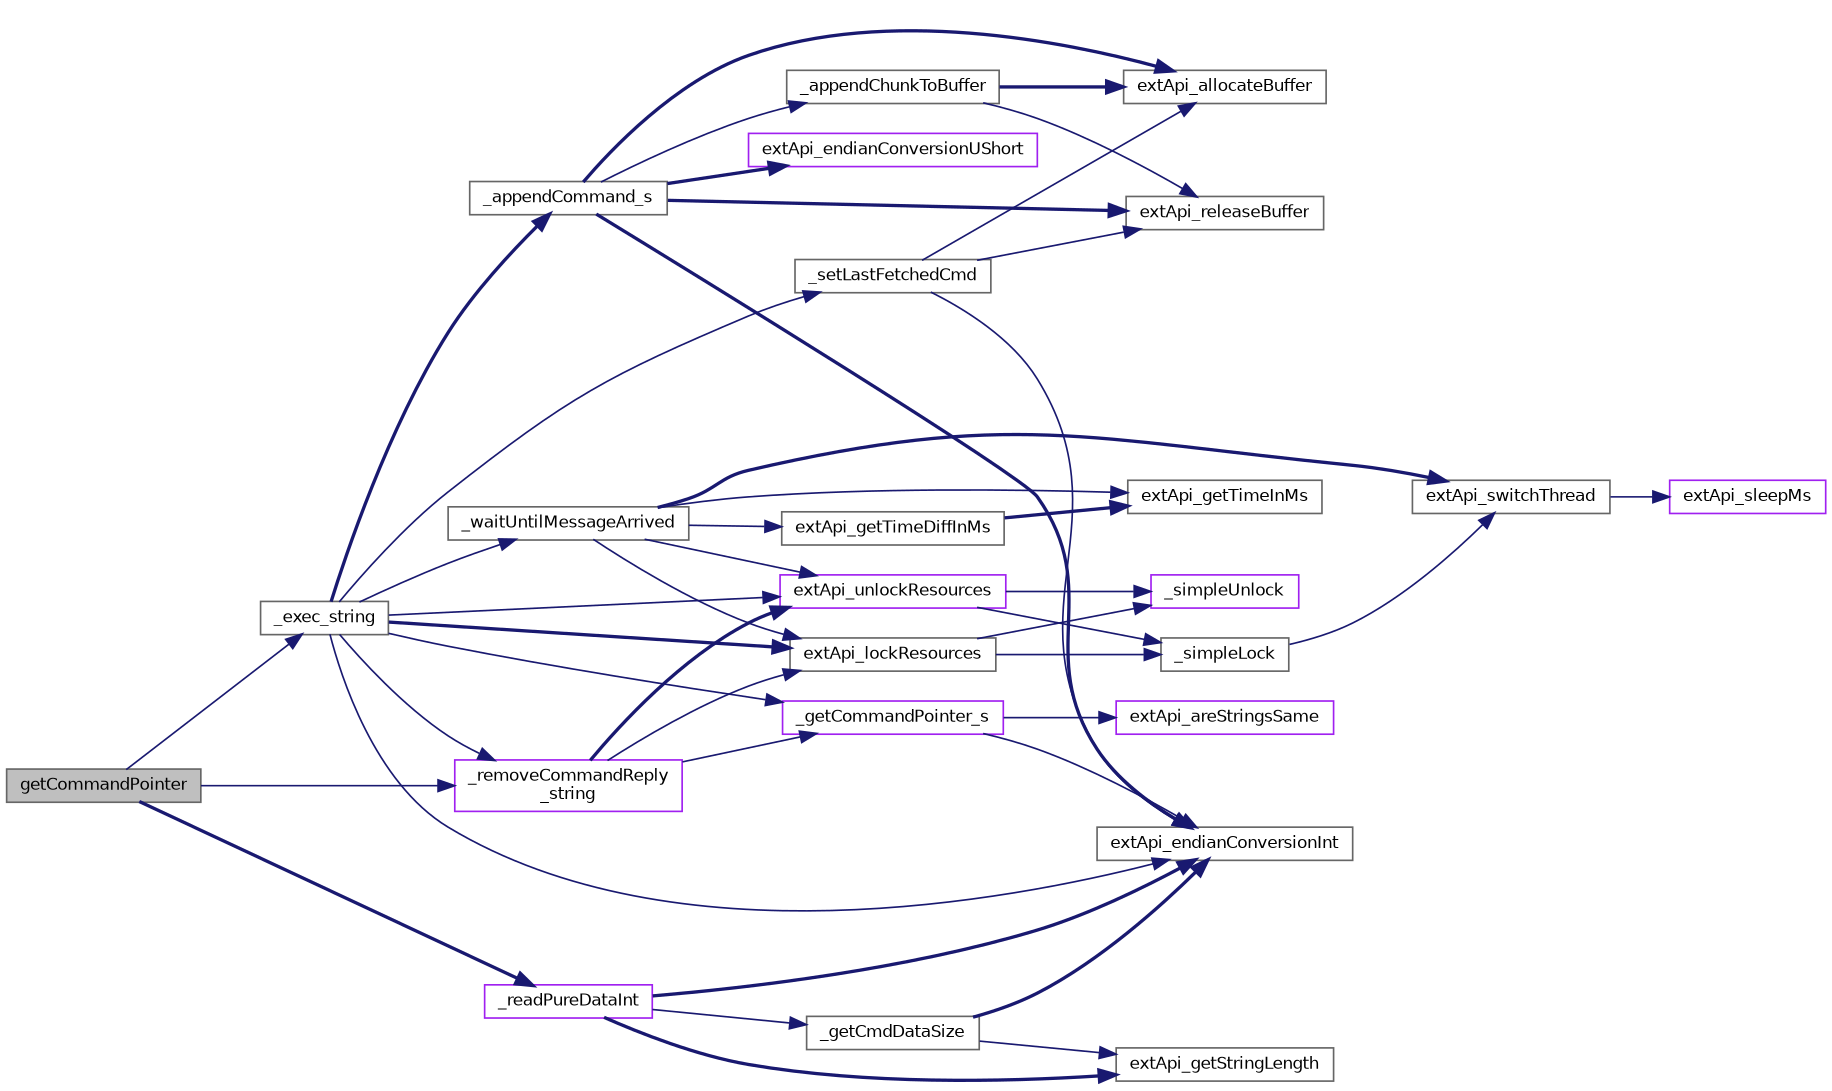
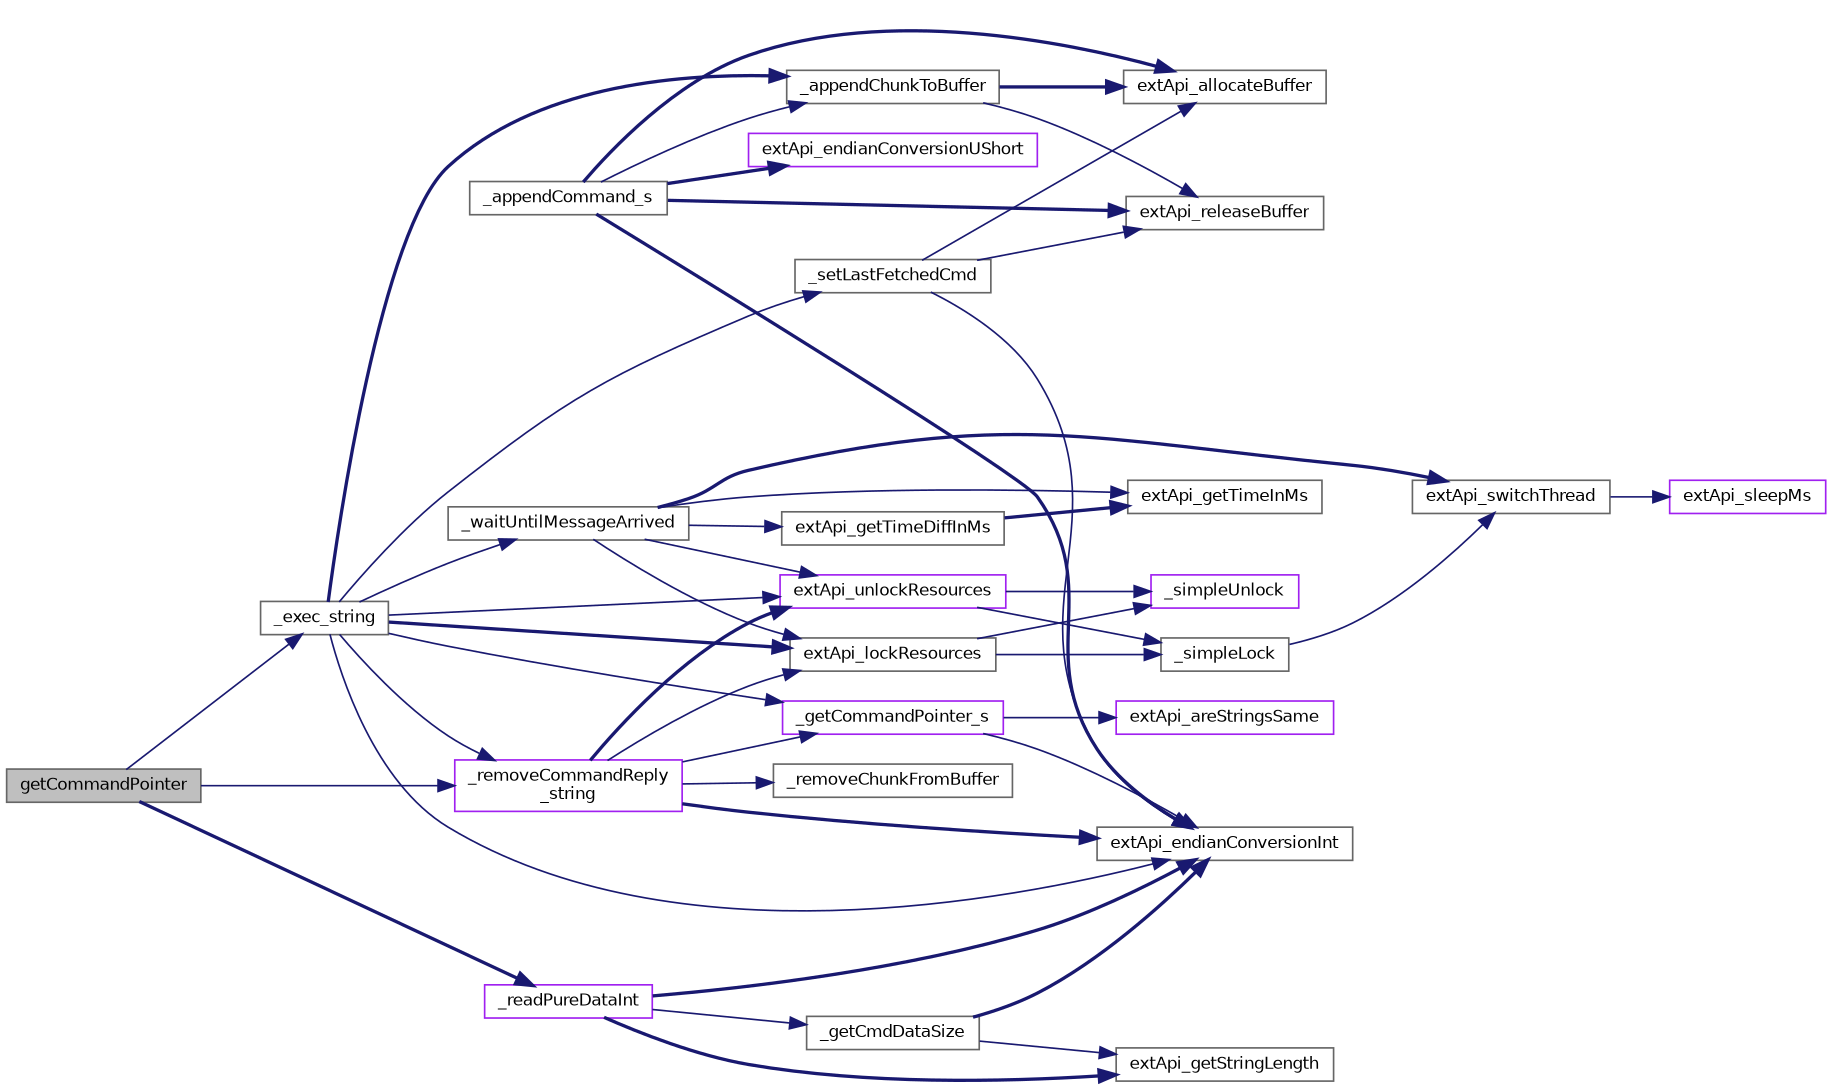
(411, 400) -> (418, 214)
none -> (893, 781)
none -> (881, 824)
